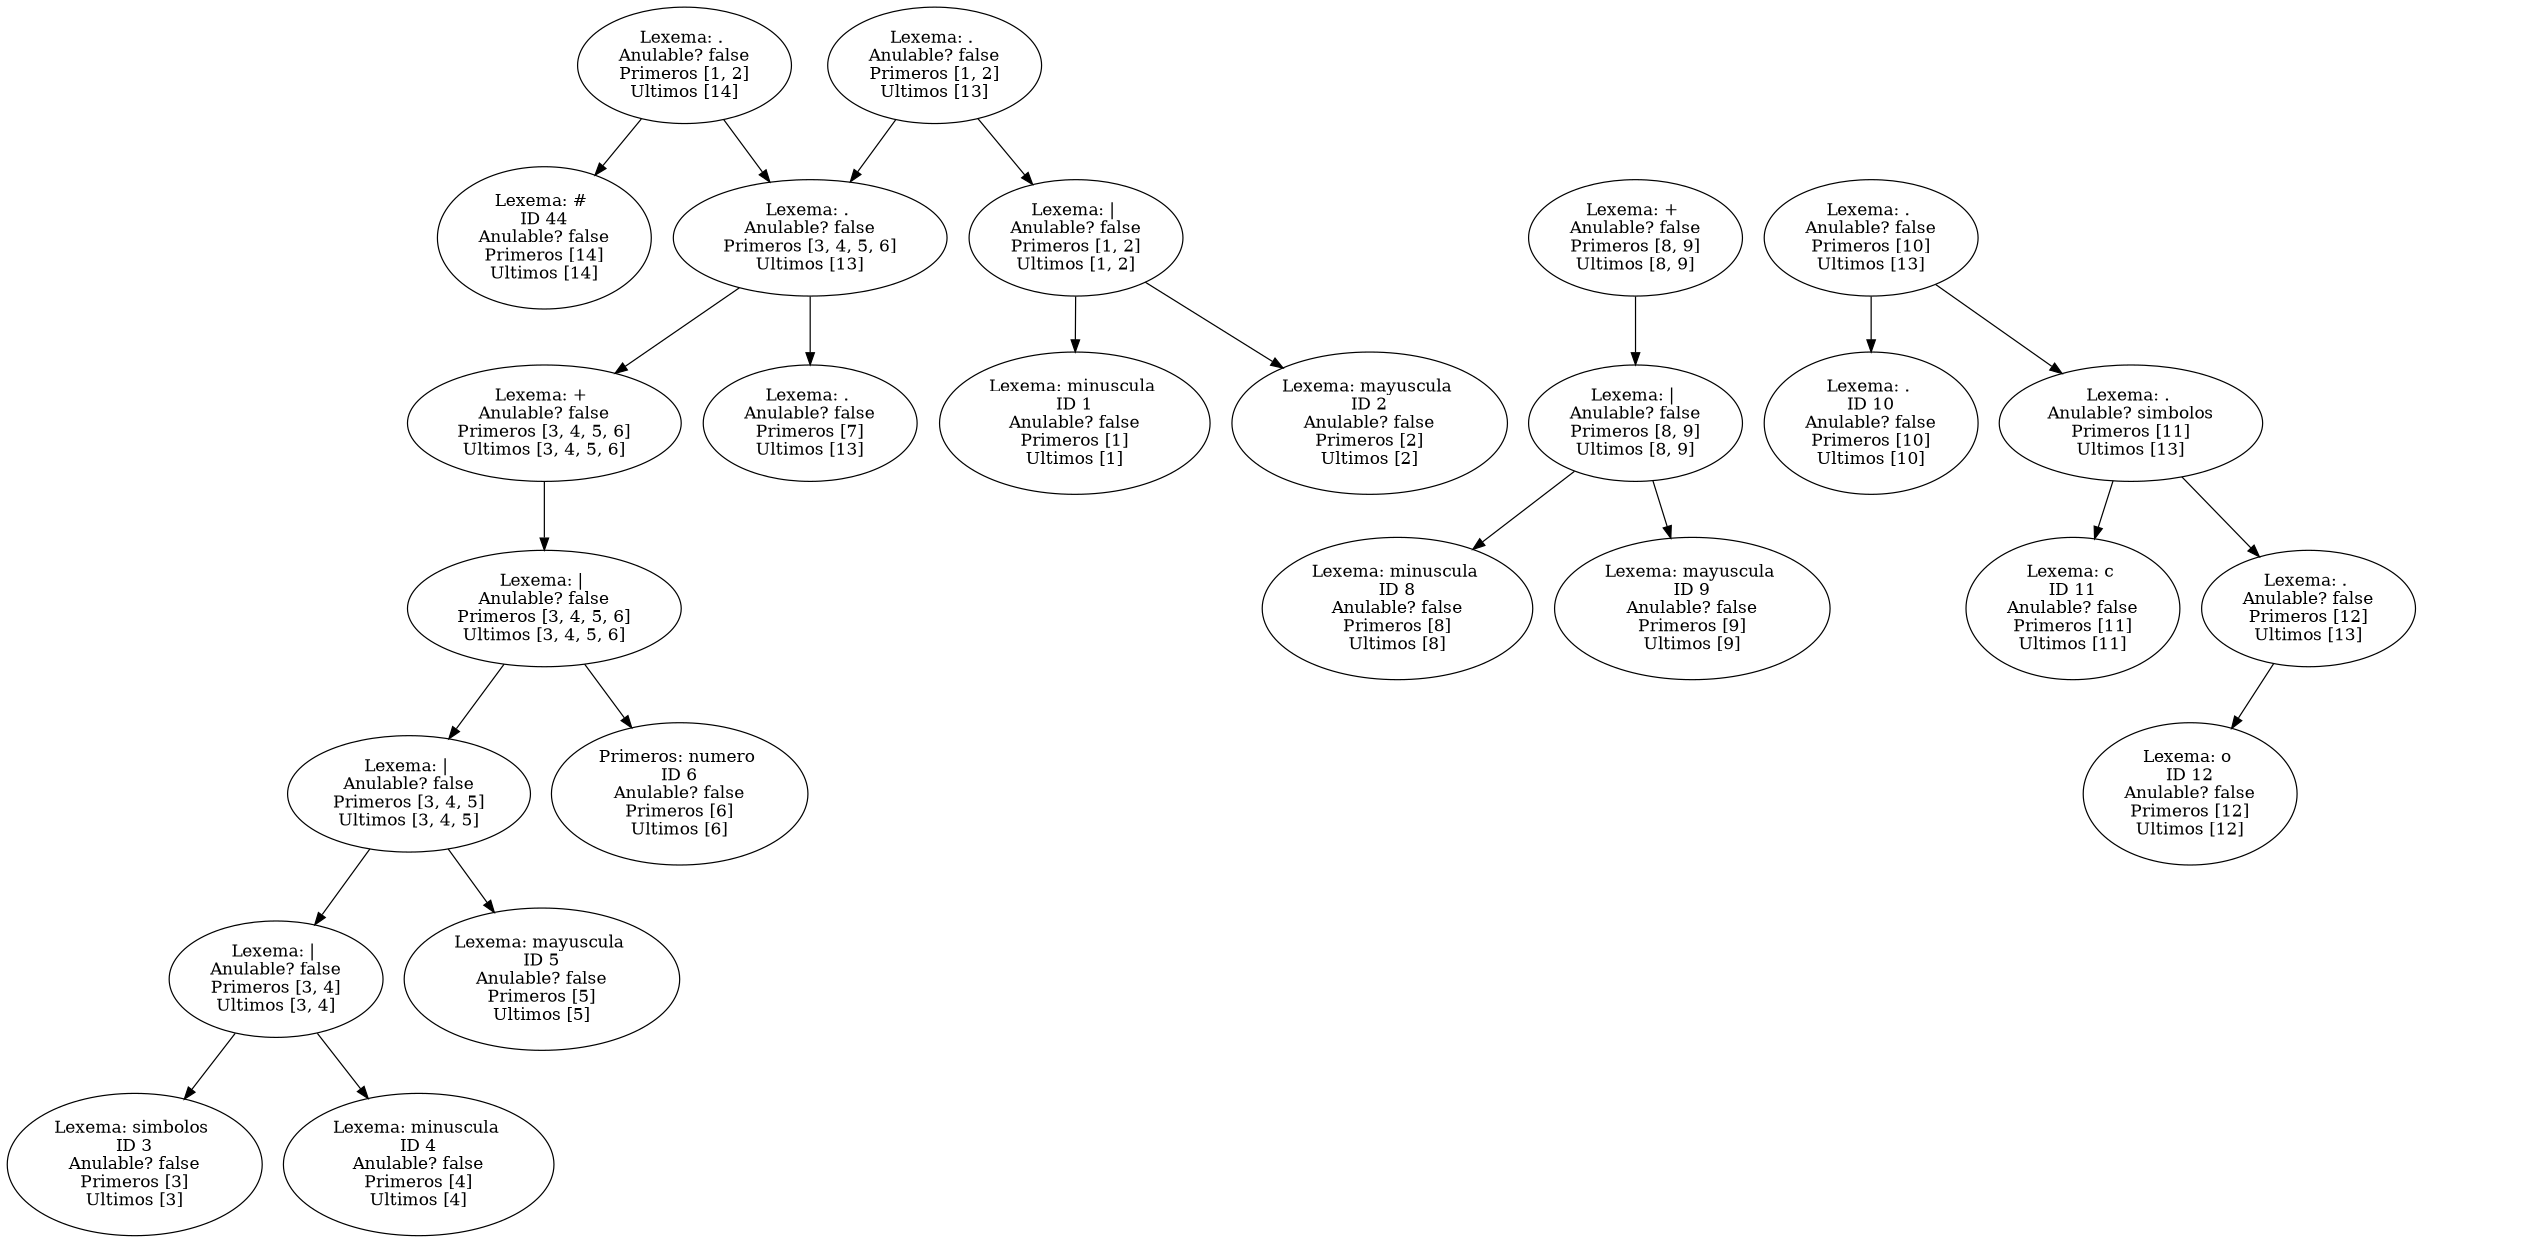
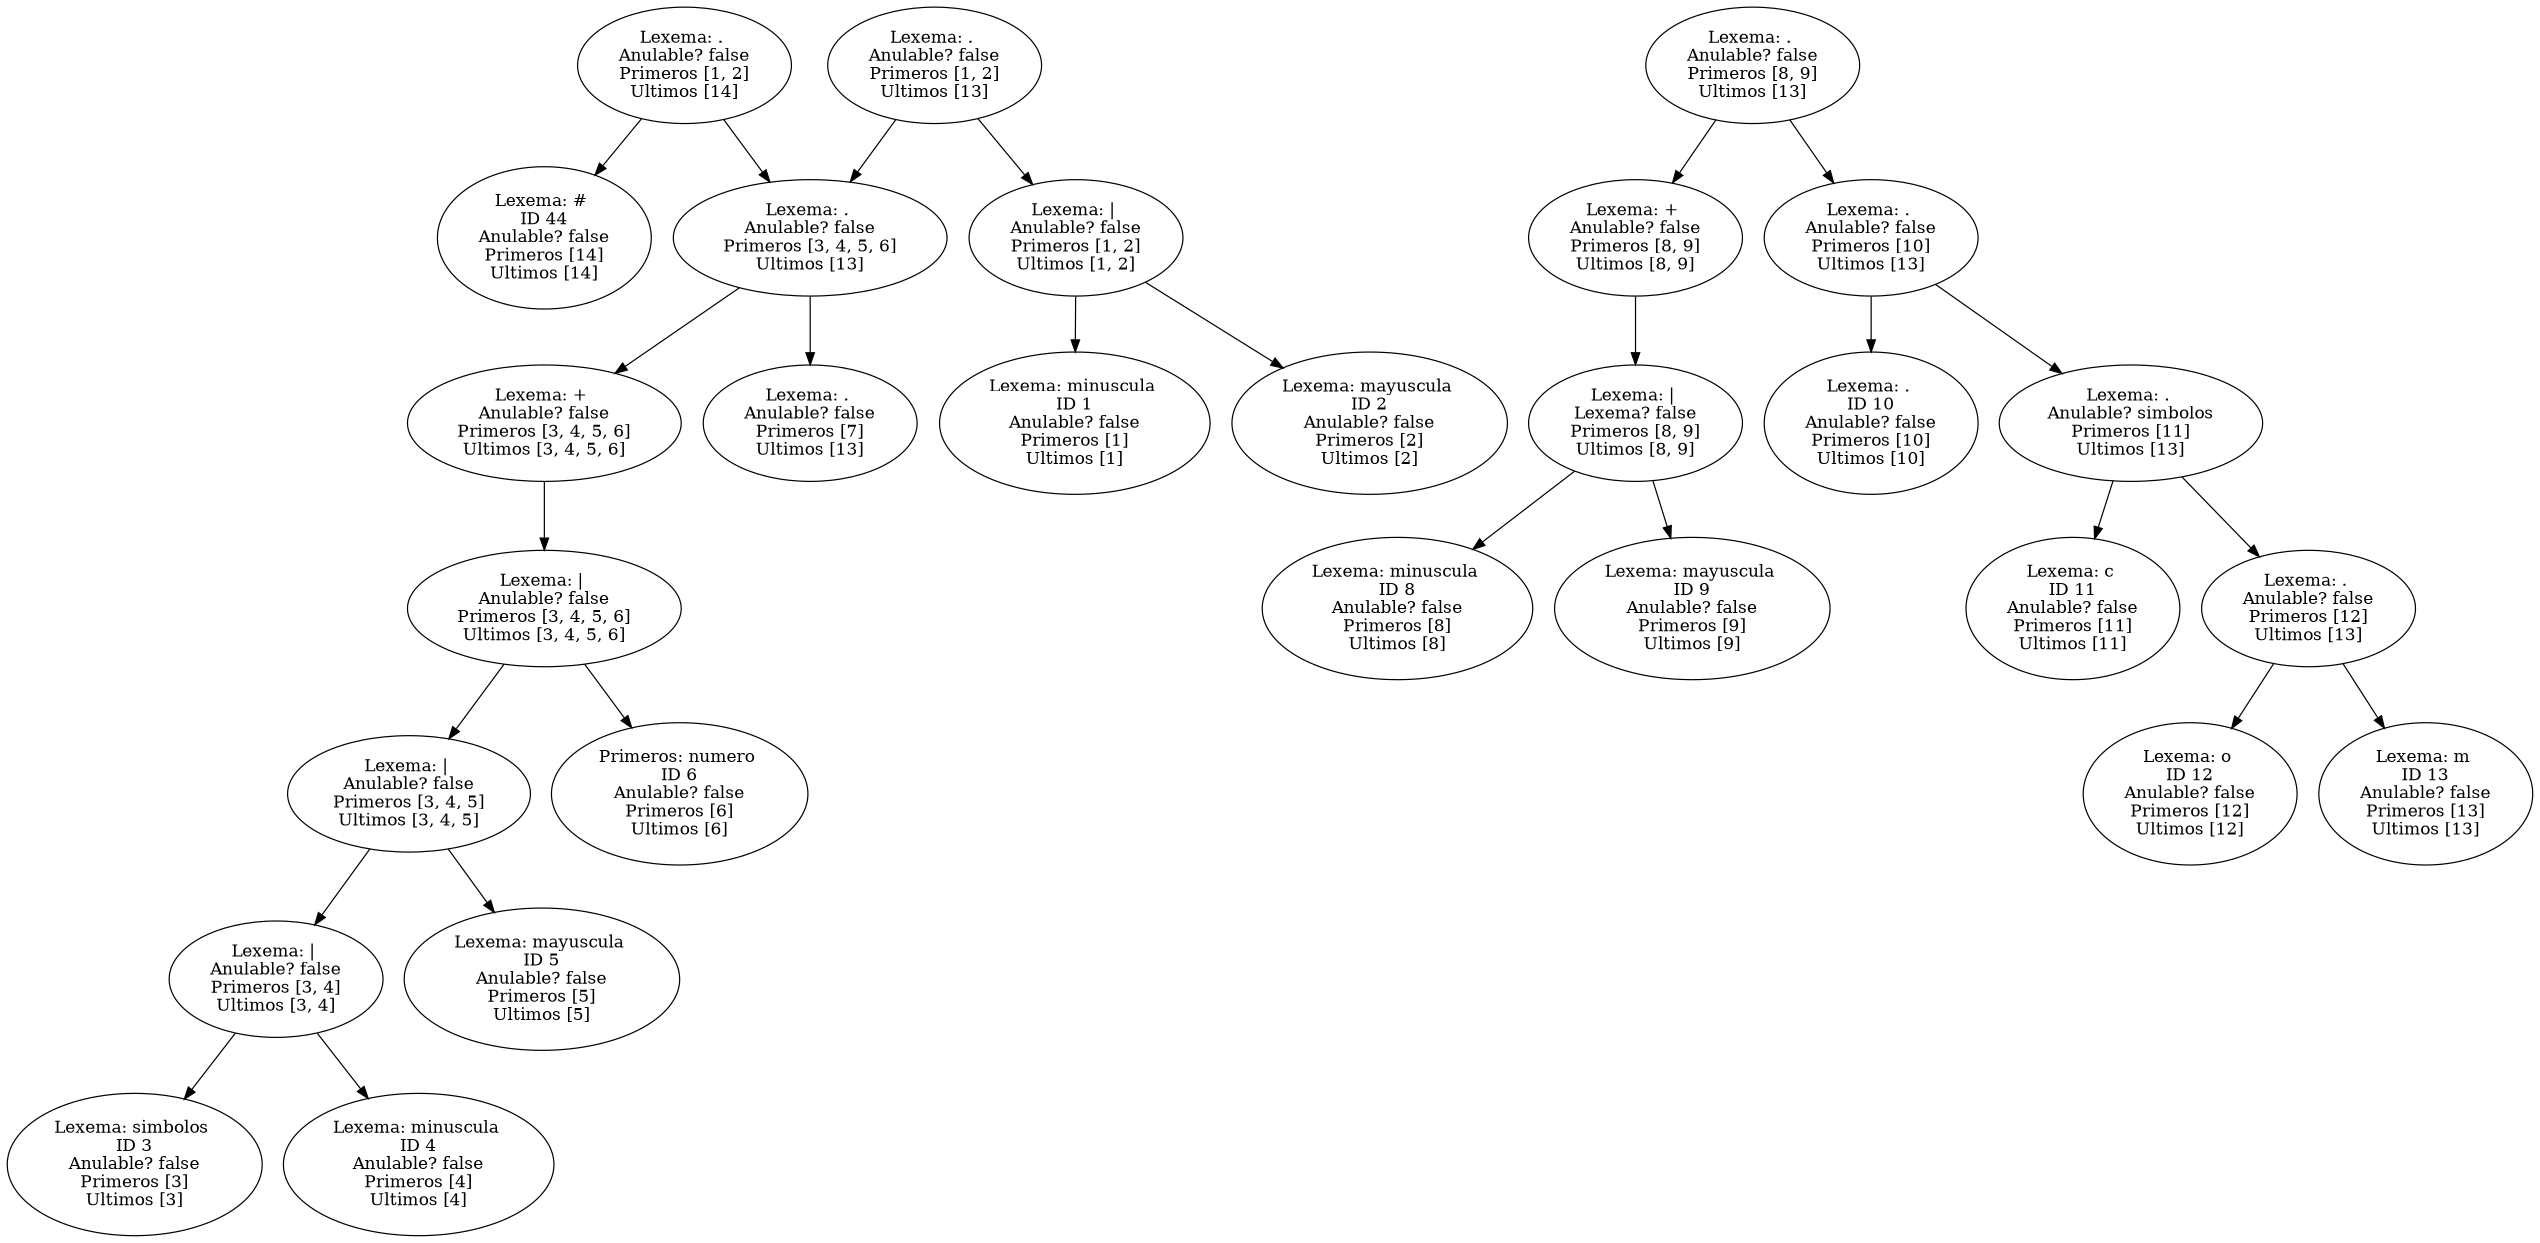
none -> (1753, 65)
(1635, 423) -> (1635, 423)
none -> (2426, 794)
